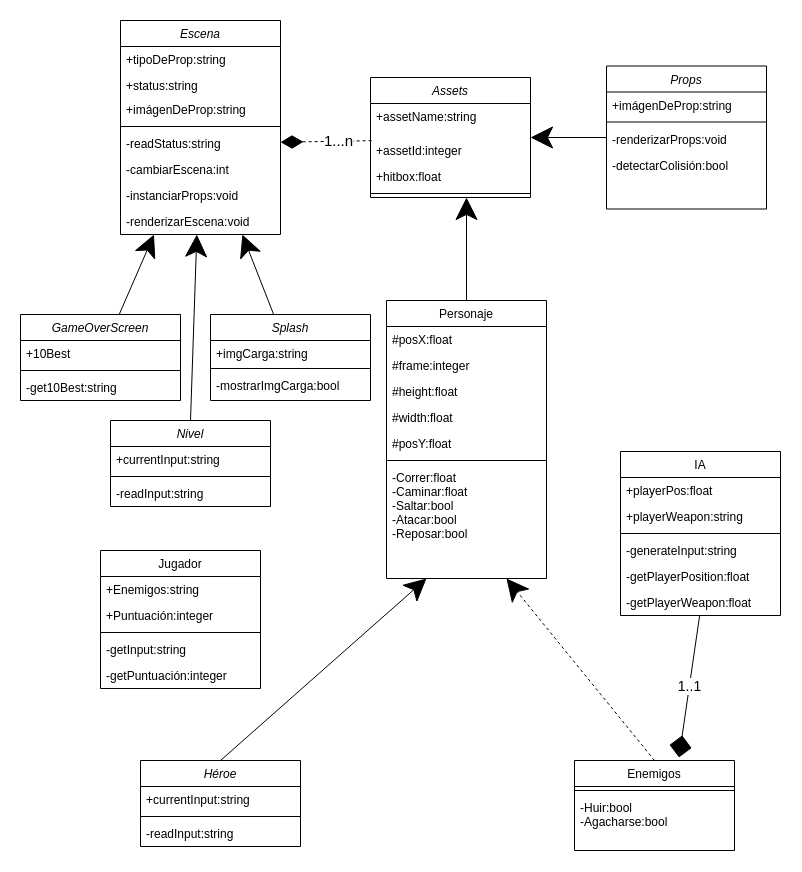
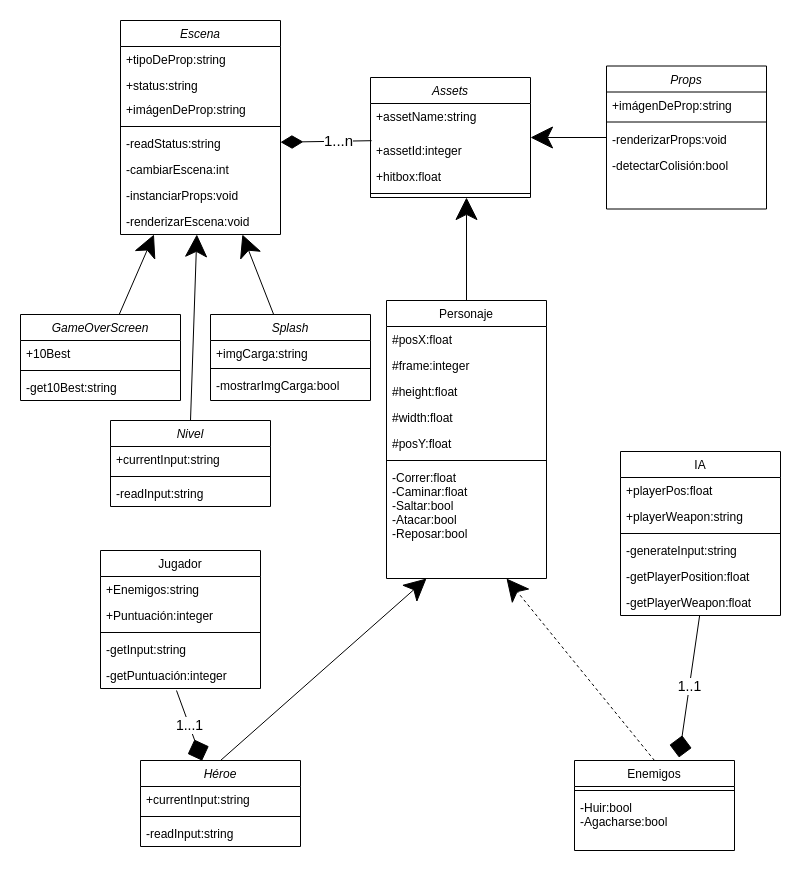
(314, 142) -> (314, 142)
none -> (181, 704)
